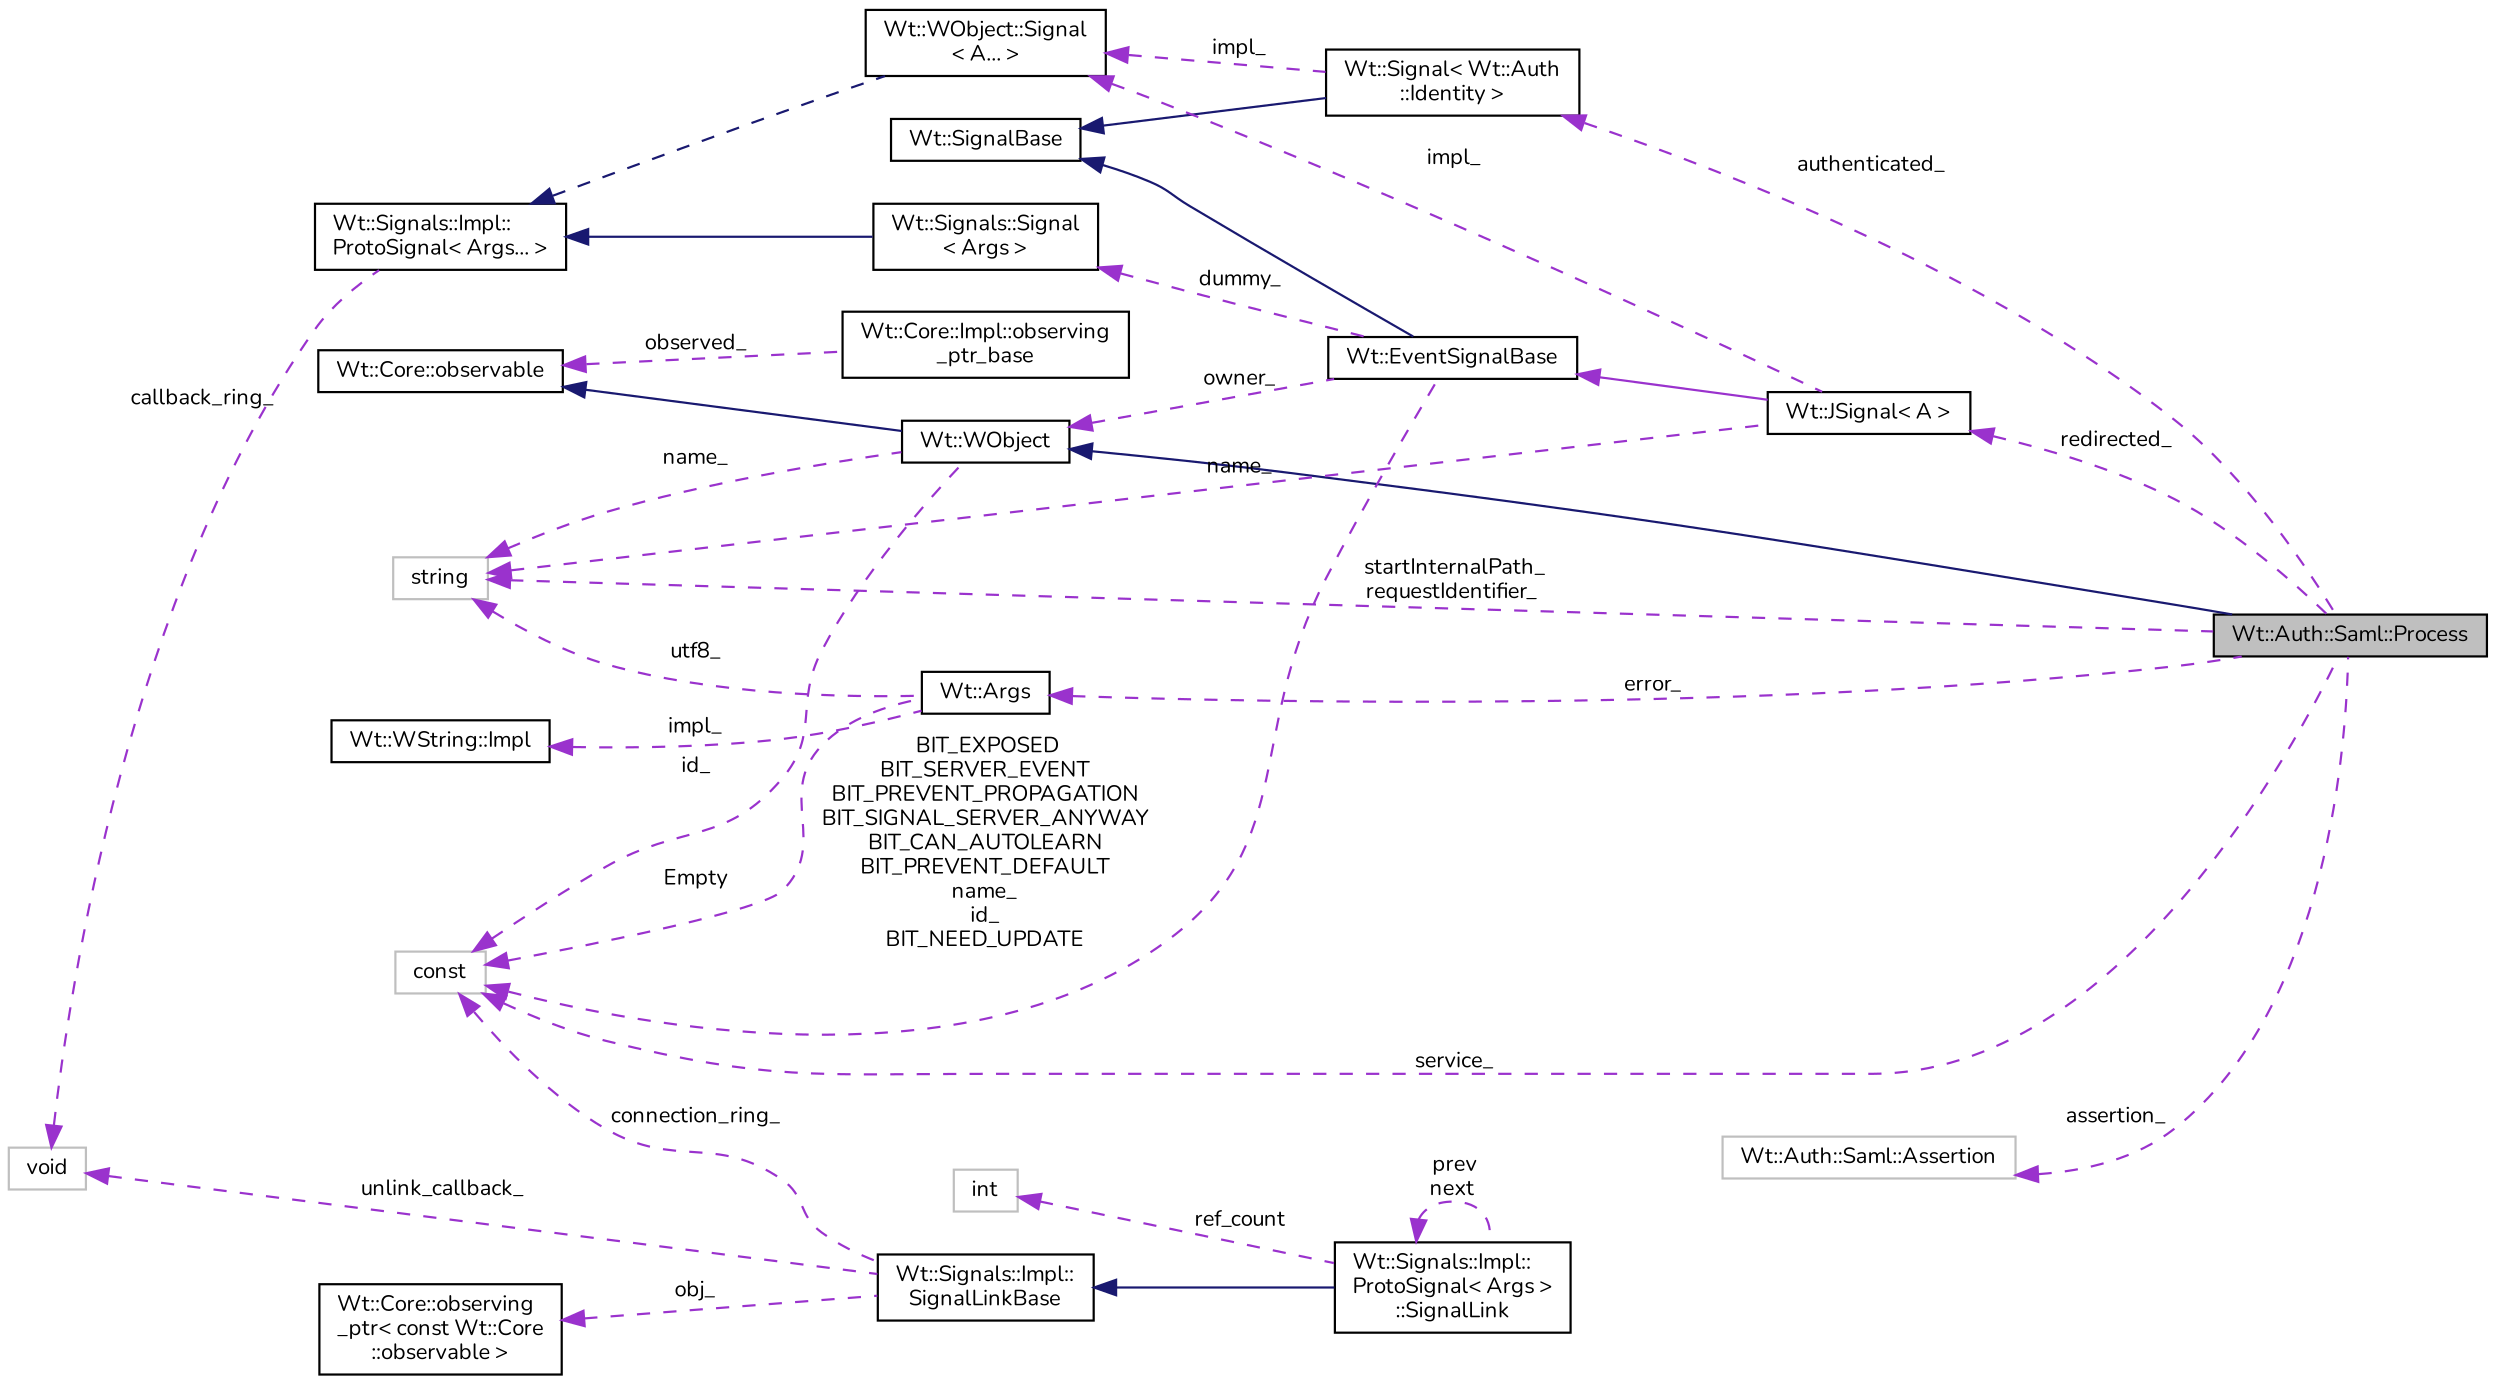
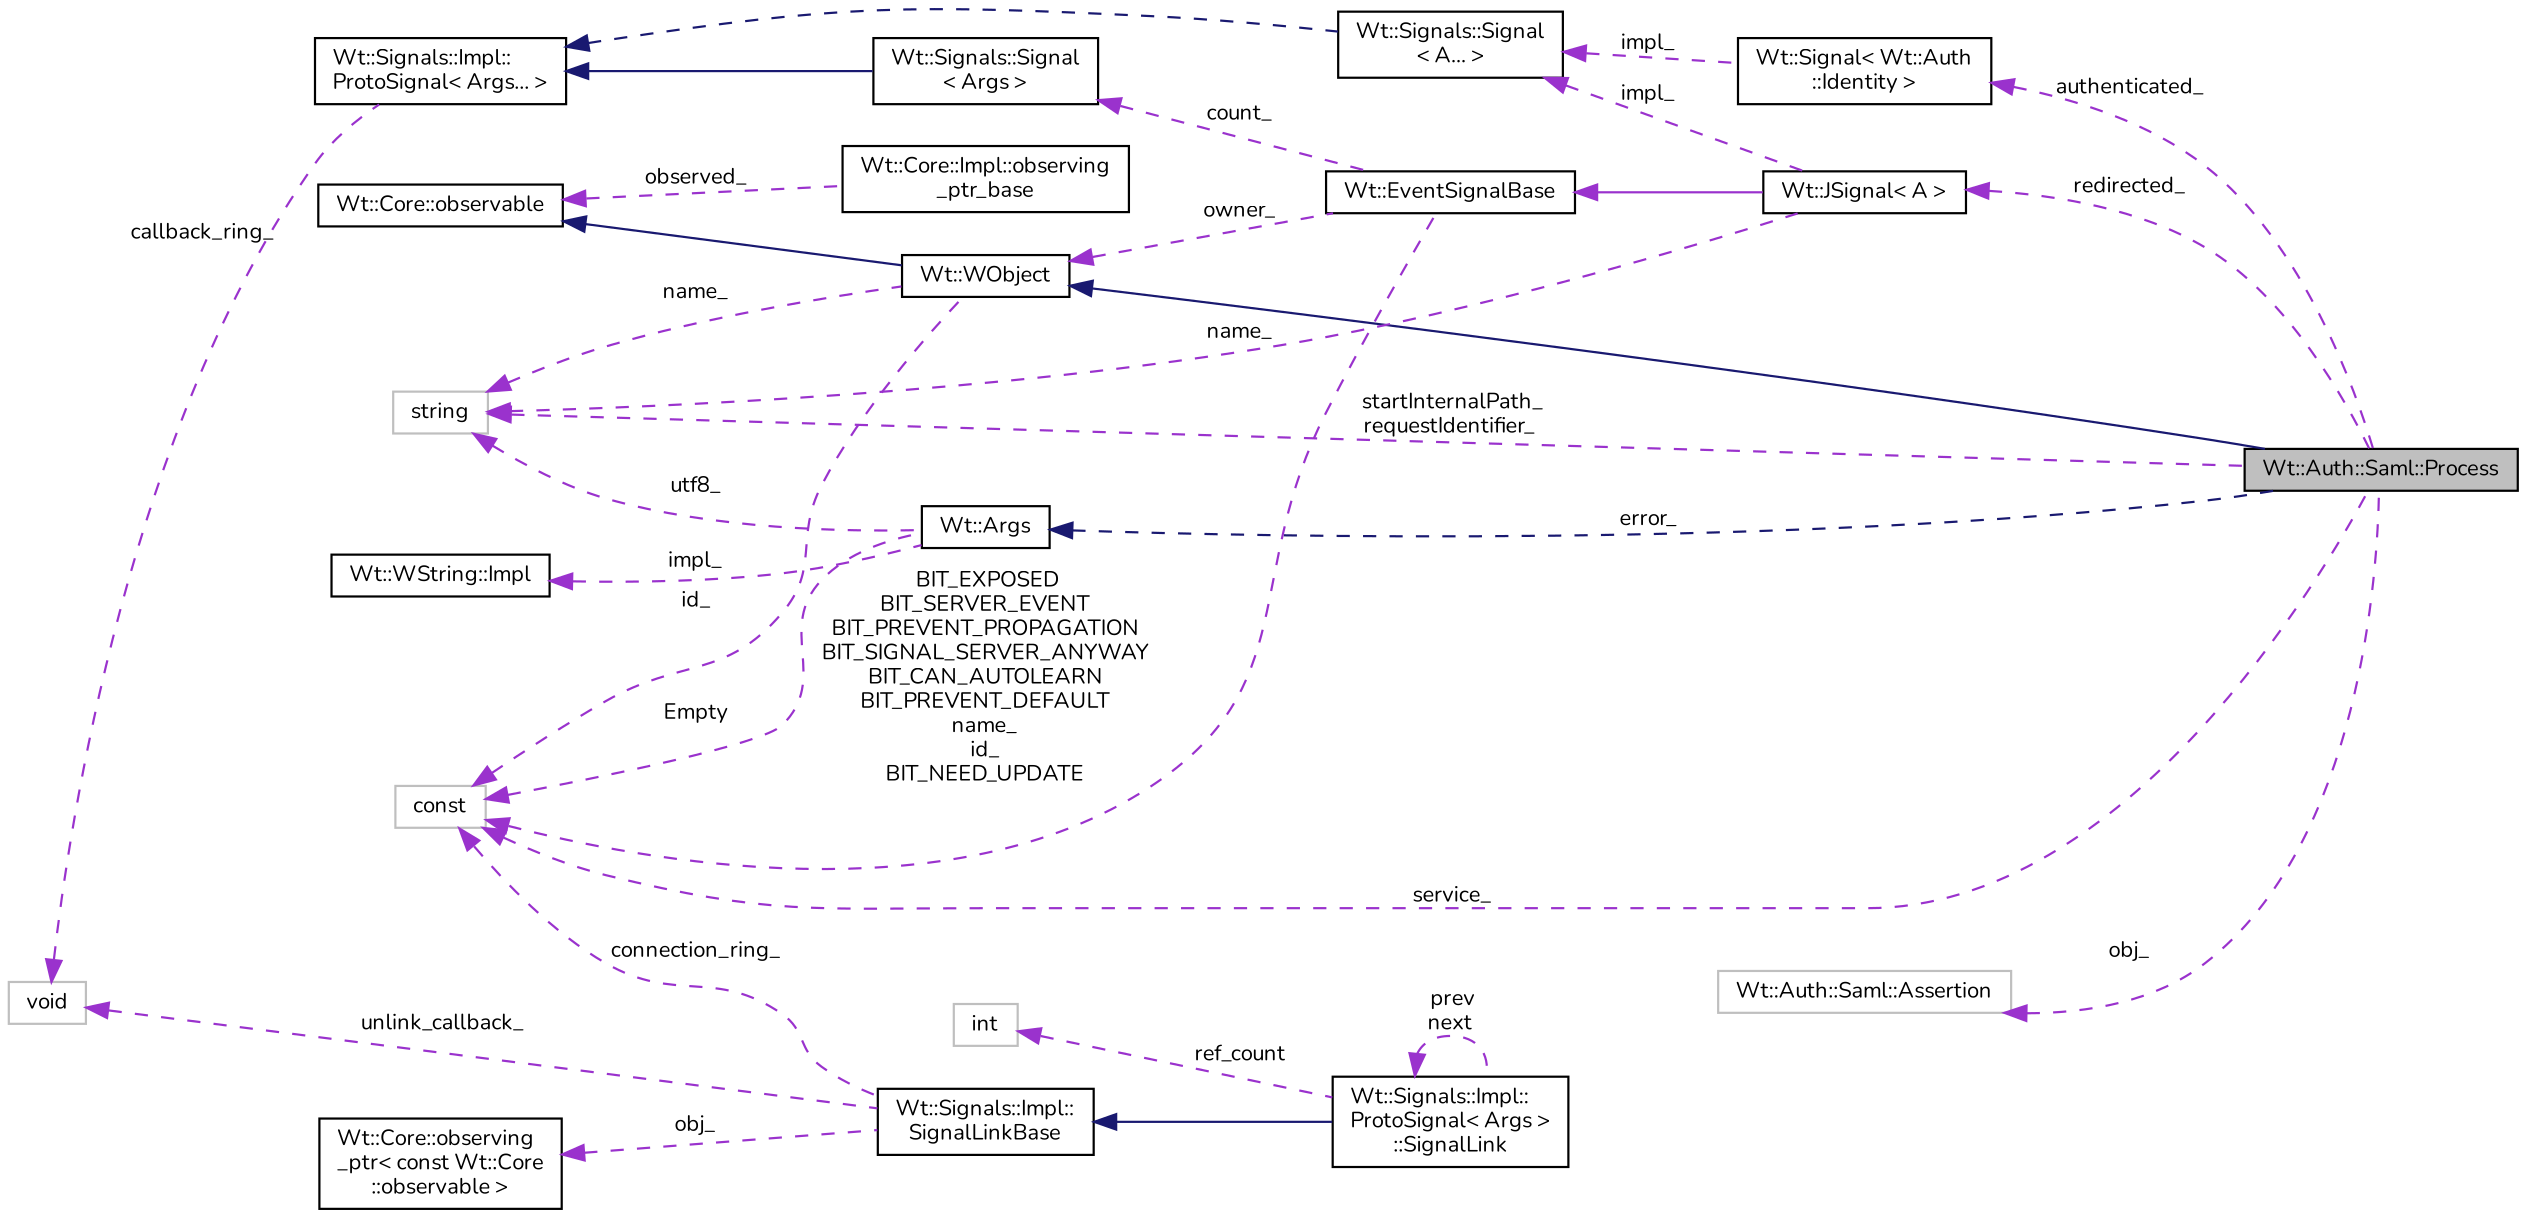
(986, 43) -> (1451, 45)
(986, 140) -> none
(1238, 280) -> (1238, 114)
(1658, 699) -> (1674, 533)
(2115, 1117) -> (2128, 951)
